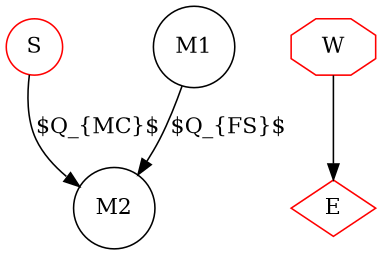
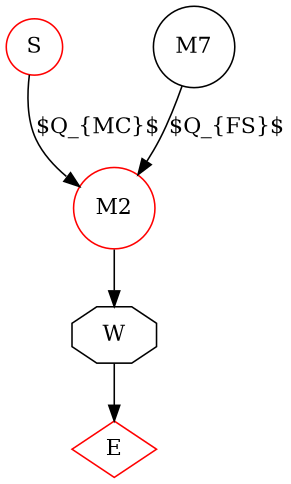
(194, 47) -> (194, 47)
(333, 47) -> (114, 335)
(114, 208) -> (114, 208)
none -> (114, 270)
